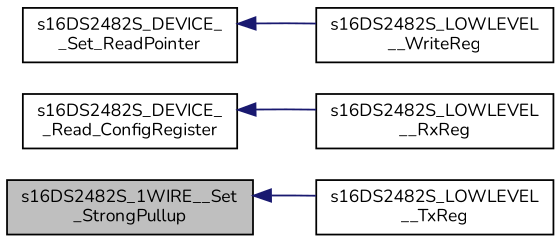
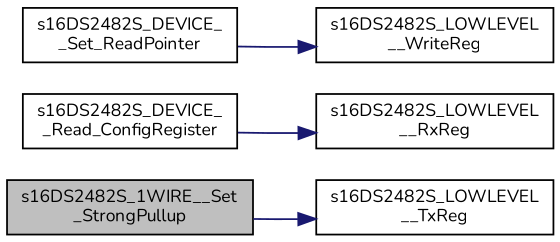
(286, 23) -> (268, 47)
(286, 109) -> (268, 133)
(294, 195) -> (276, 219)
